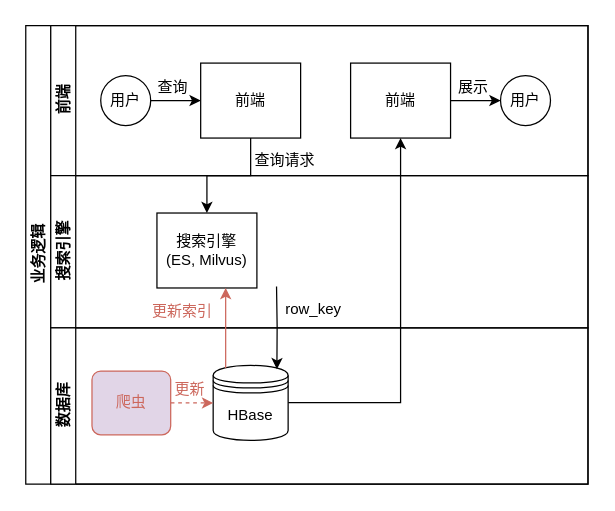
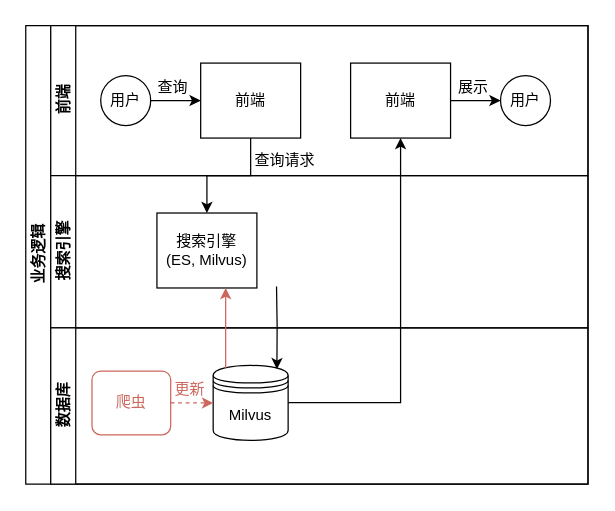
(313, 309) -> none
(182, 312) -> none
(131, 403) -> (131, 403)
(251, 416) -> (251, 416)
